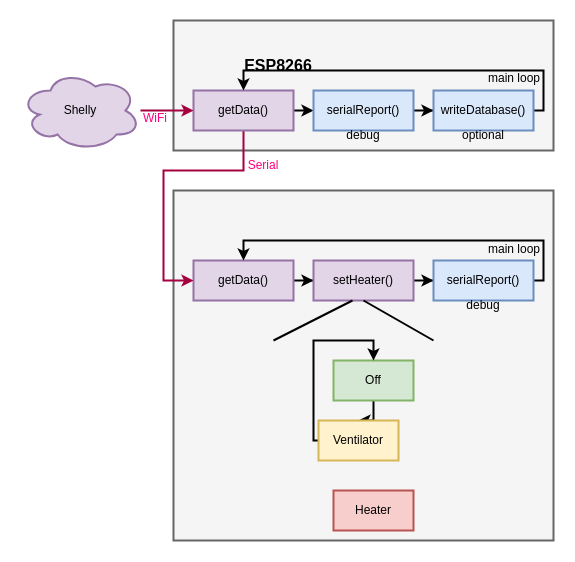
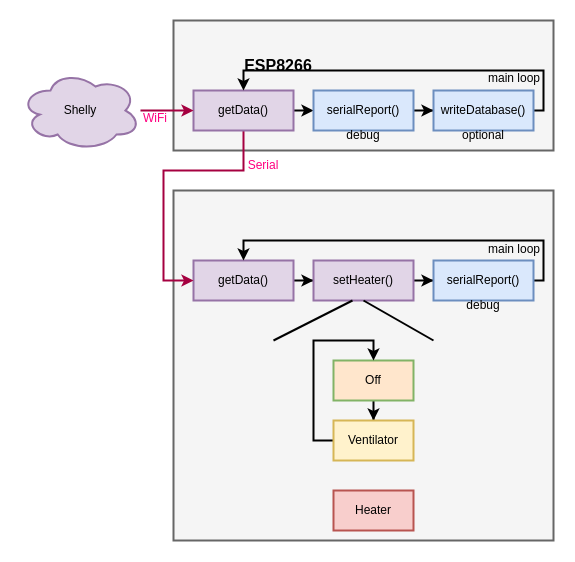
(374, 381) -> (374, 381)
(359, 441) -> (374, 441)
